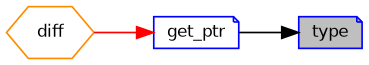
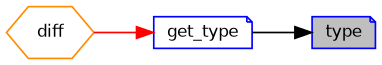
(196, 33) -> (203, 33)
